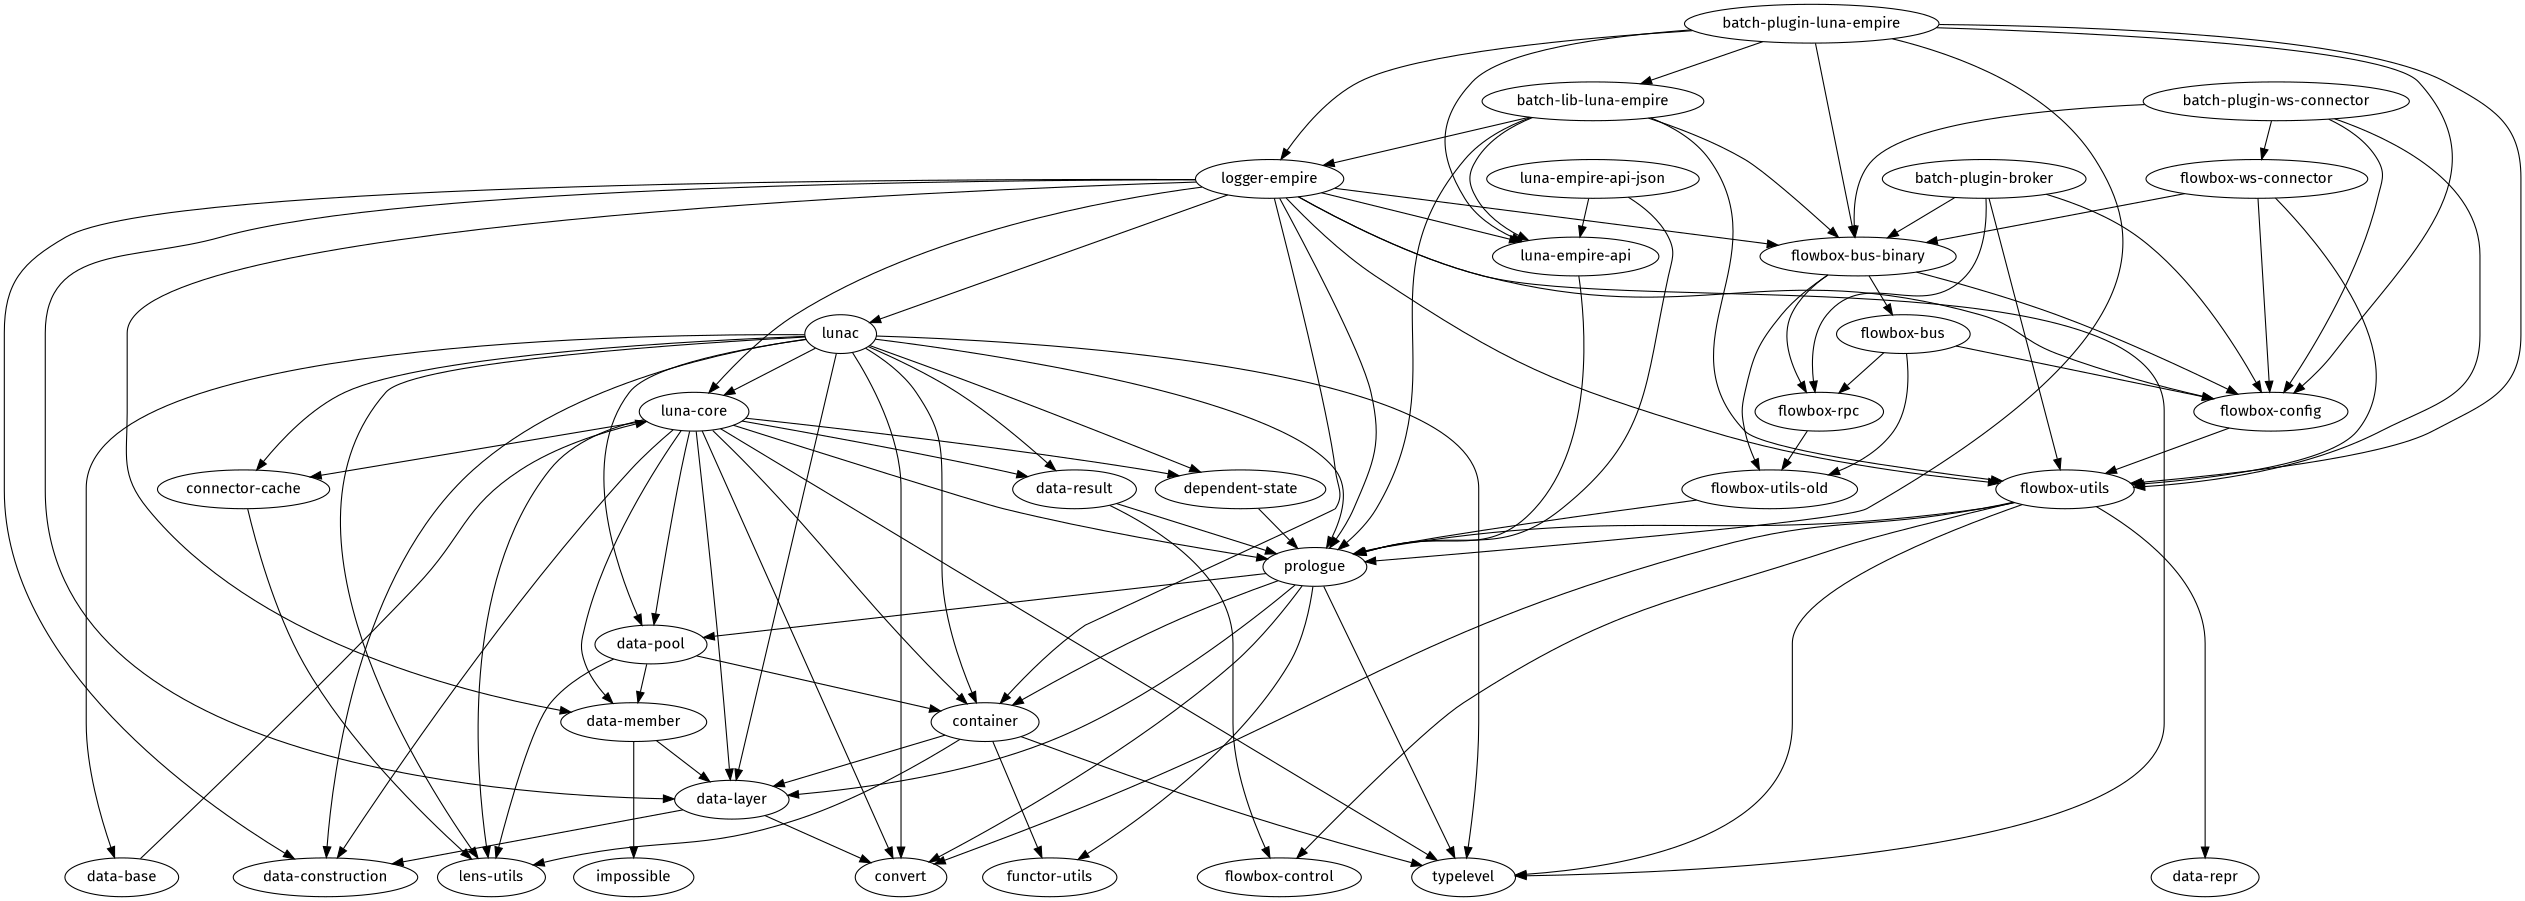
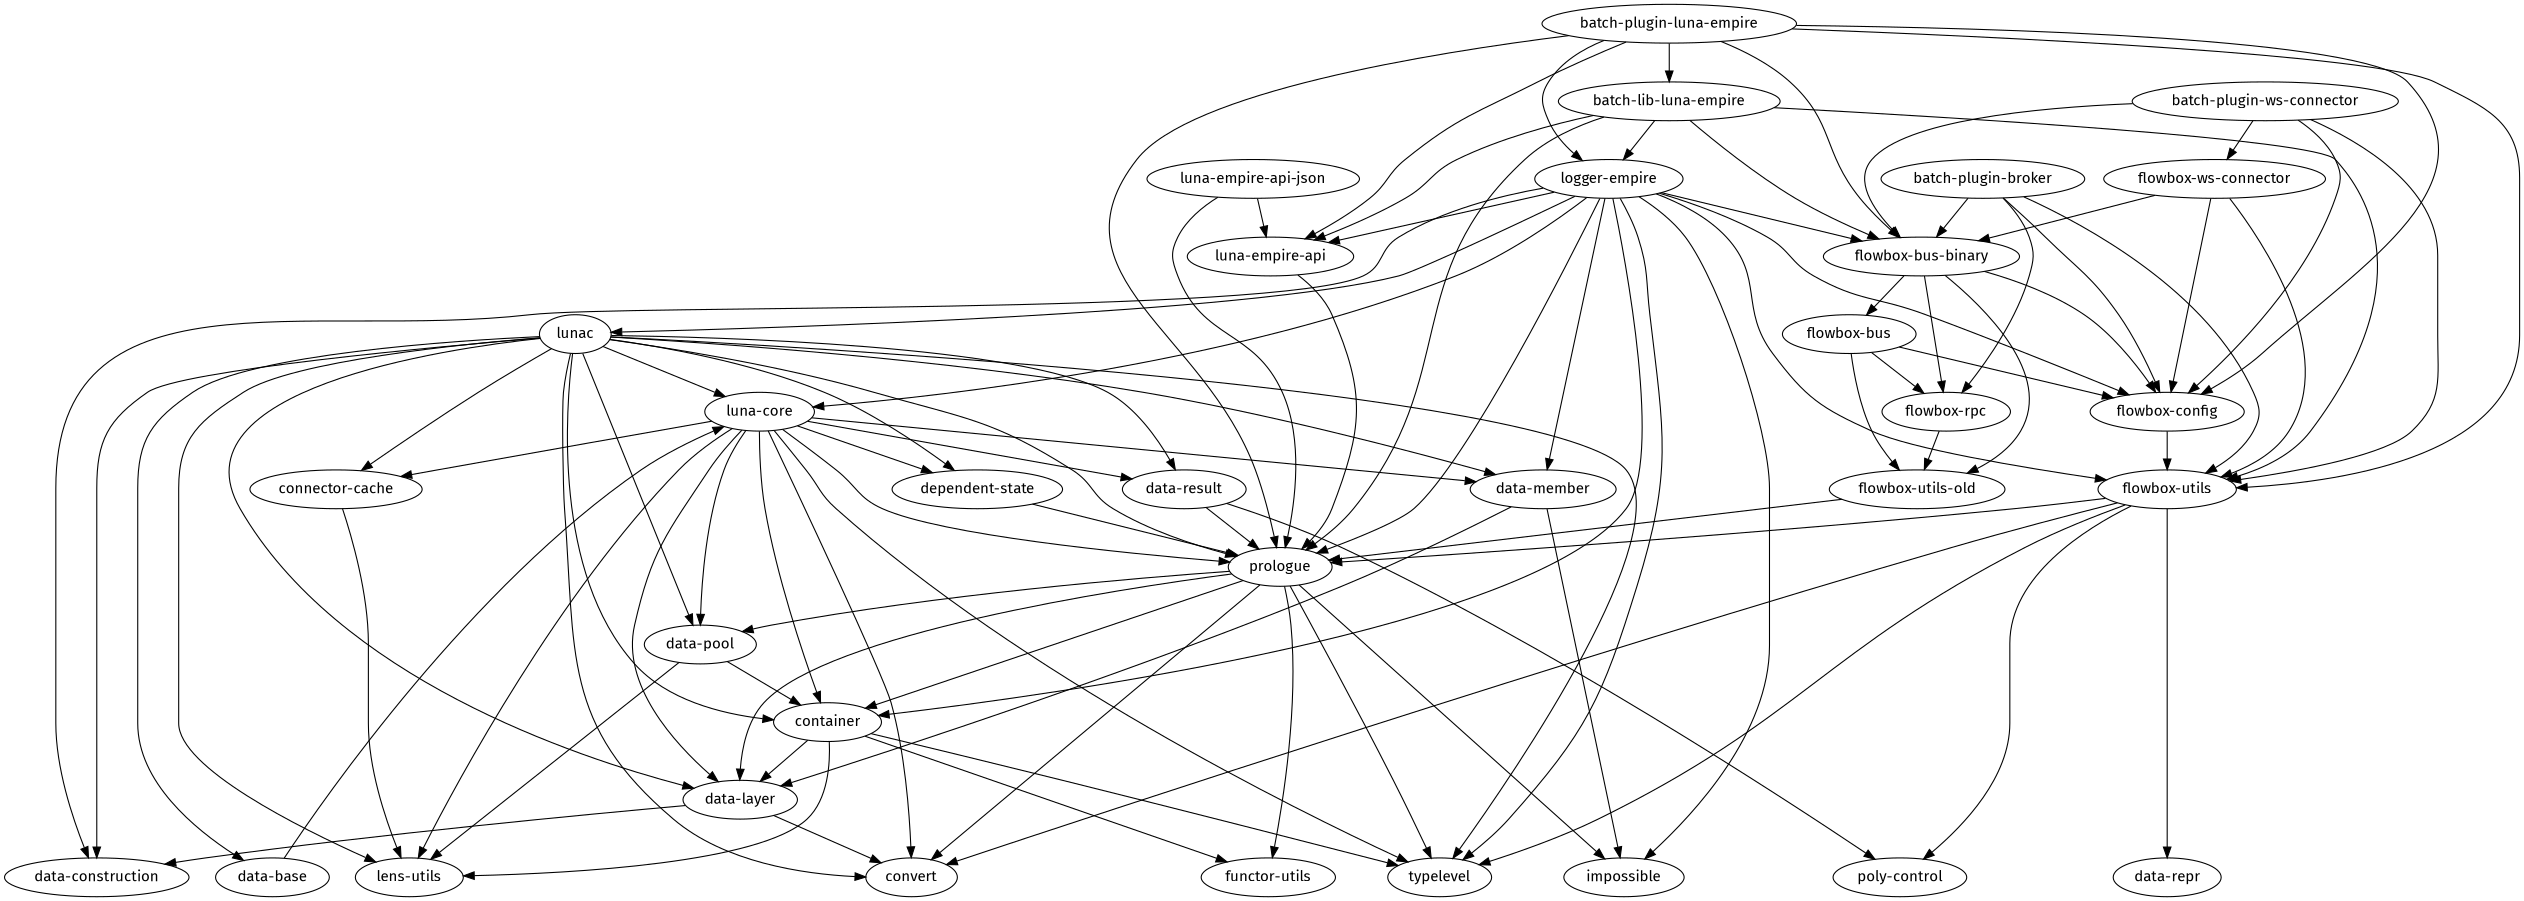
(144, 252) -> (1769, 524)
(498, 631) -> none
(644, 678) -> (1008, 373)
none -> (1448, 718)
(1279, 877) -> (1900, 877)
